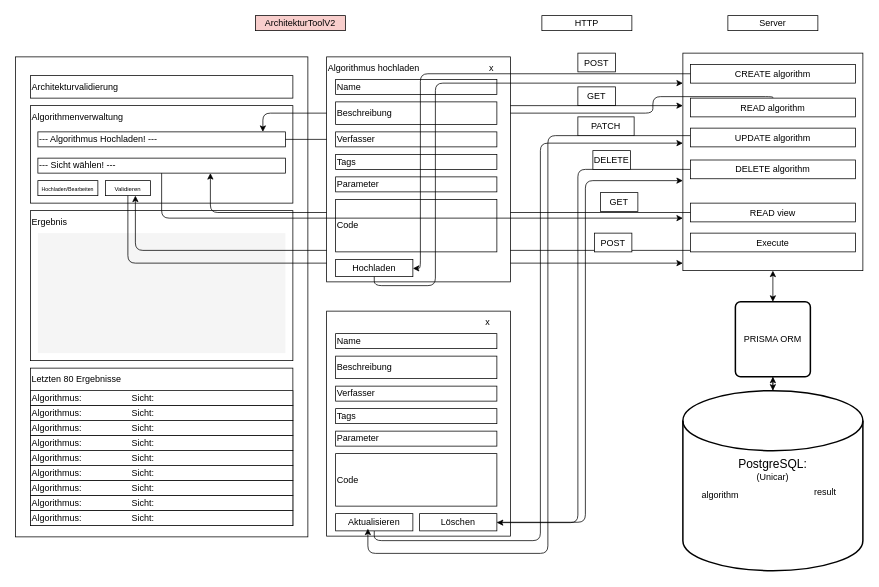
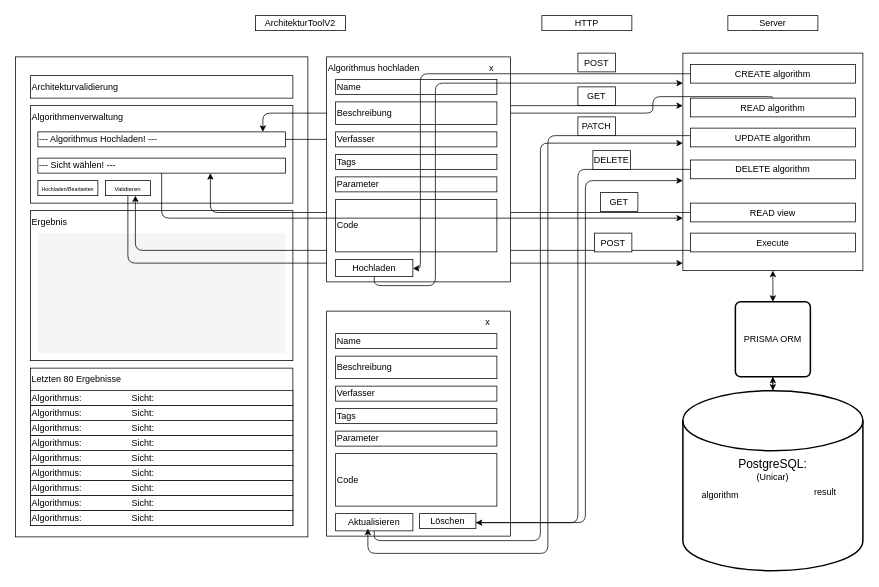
(300, 23) -> (300, 23)
(606, 126) -> (597, 126)
(458, 522) -> (448, 521)
